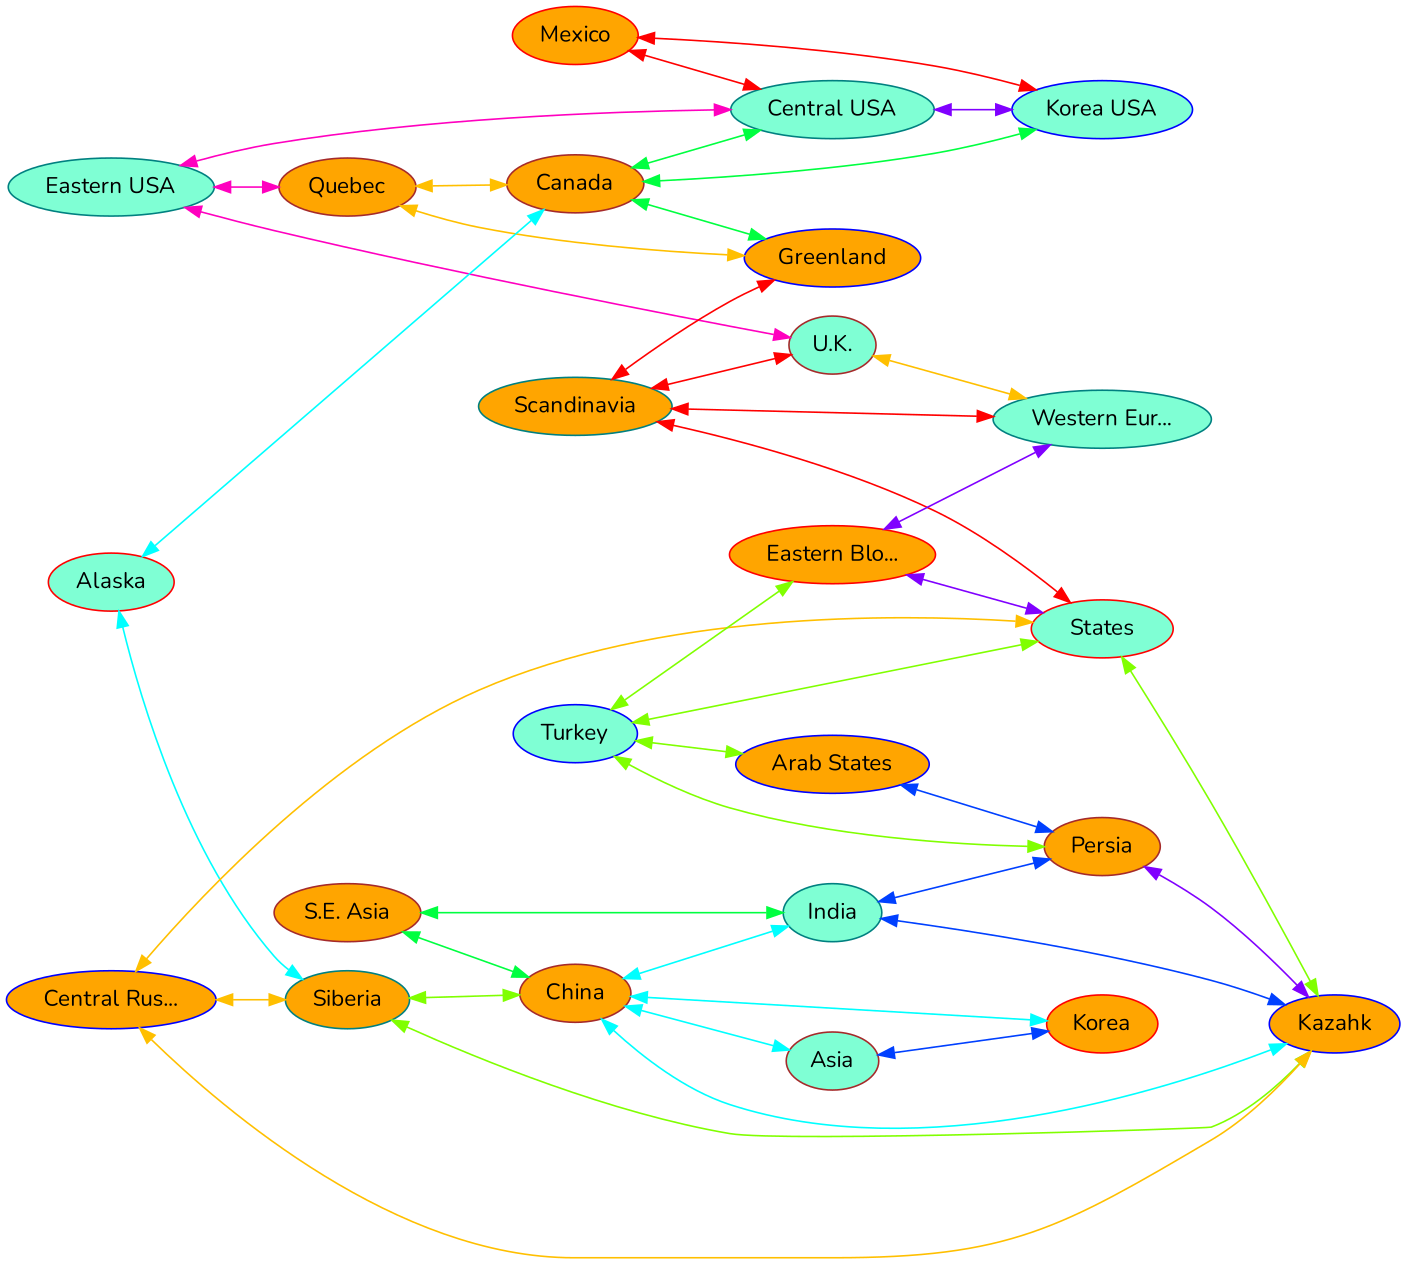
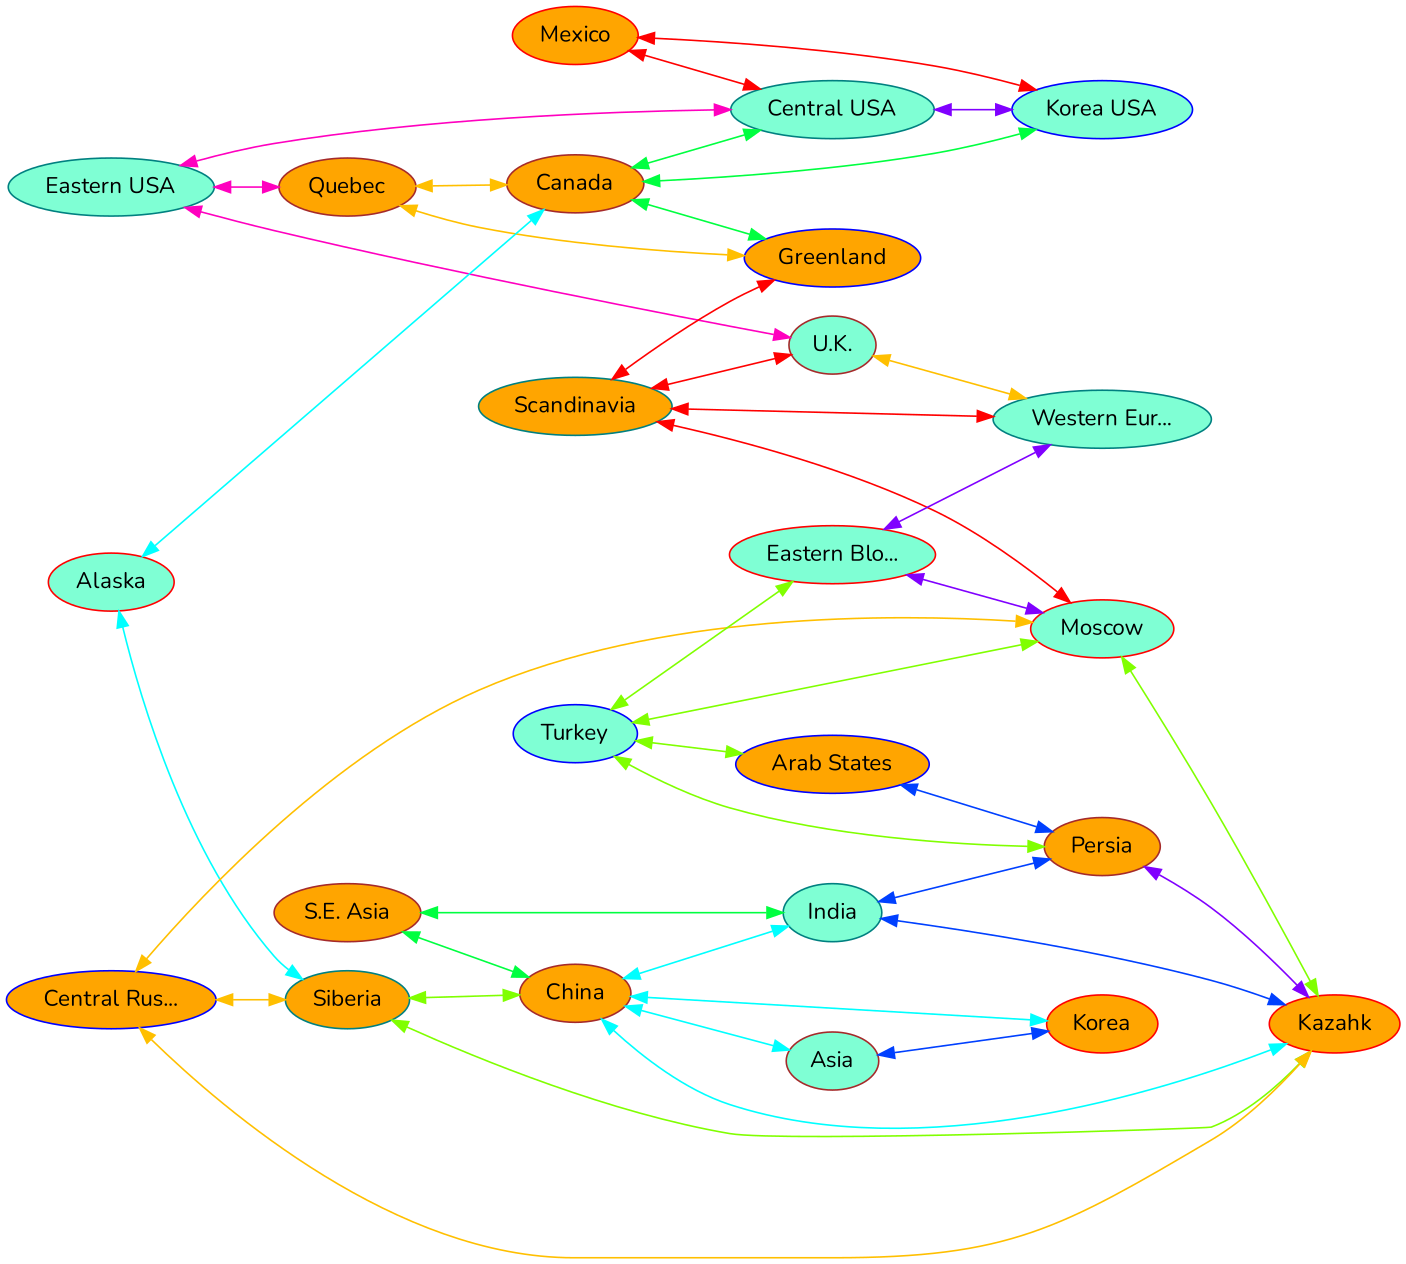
(832, 555) -> (832, 555)
(1102, 629) -> (1102, 629)
(1335, 1024) -> (1335, 1024)
